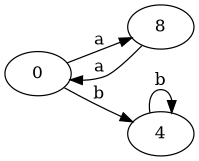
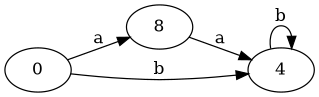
(116, 70) -> (214, 46)
